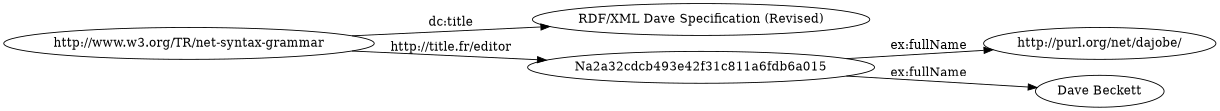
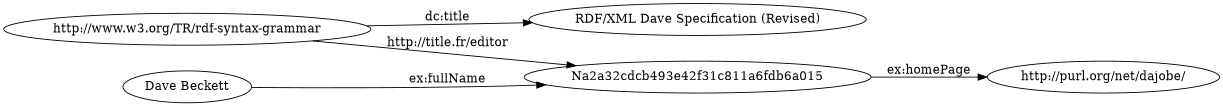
(189, 43) -> (187, 29)
(929, 46) -> (929, 70)
(937, 82) -> (394, 88)
